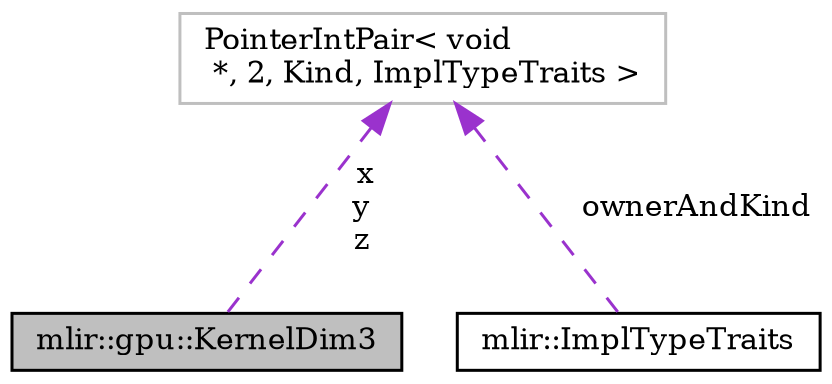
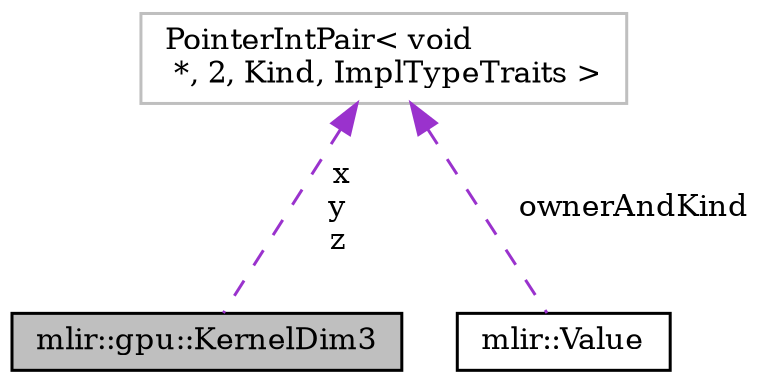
(639, 342) -> (564, 342)
